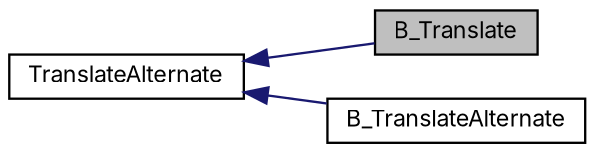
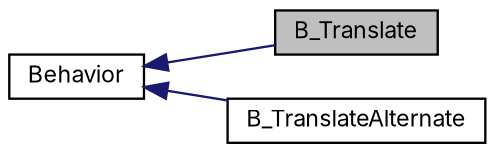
(127, 77) -> (77, 77)
